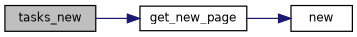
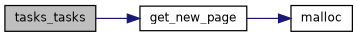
(50, 18) -> (50, 18)
(322, 18) -> (322, 18)
